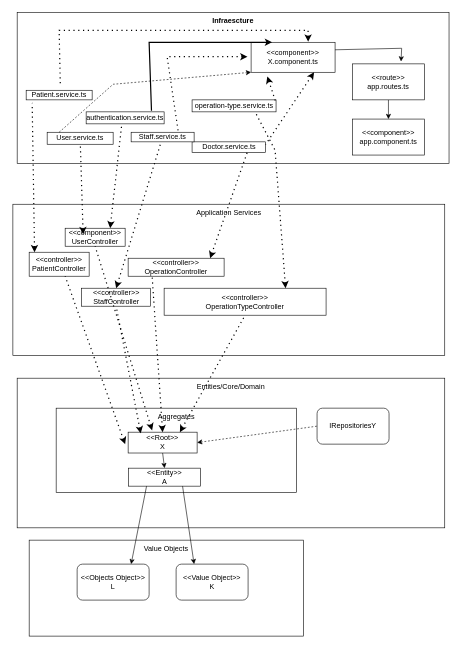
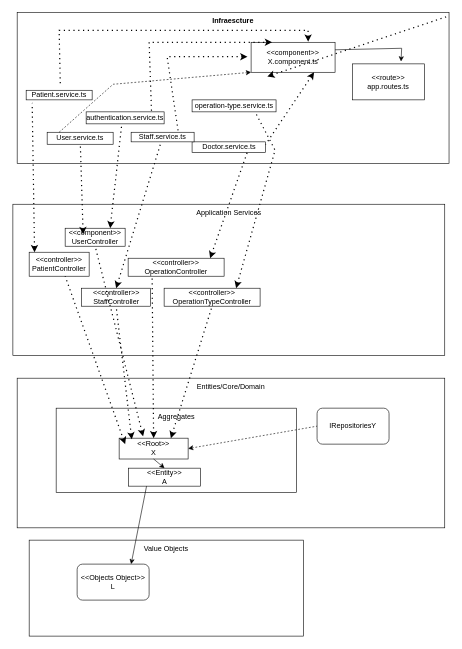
(167, 42) -> (167, 42)
(271, 89) -> (401, 32)
(389, 107) -> none
(389, 137) -> none
(245, 302) -> (212, 297)
(163, 443) -> (154, 449)
(186, 512) -> none
(212, 582) -> none
